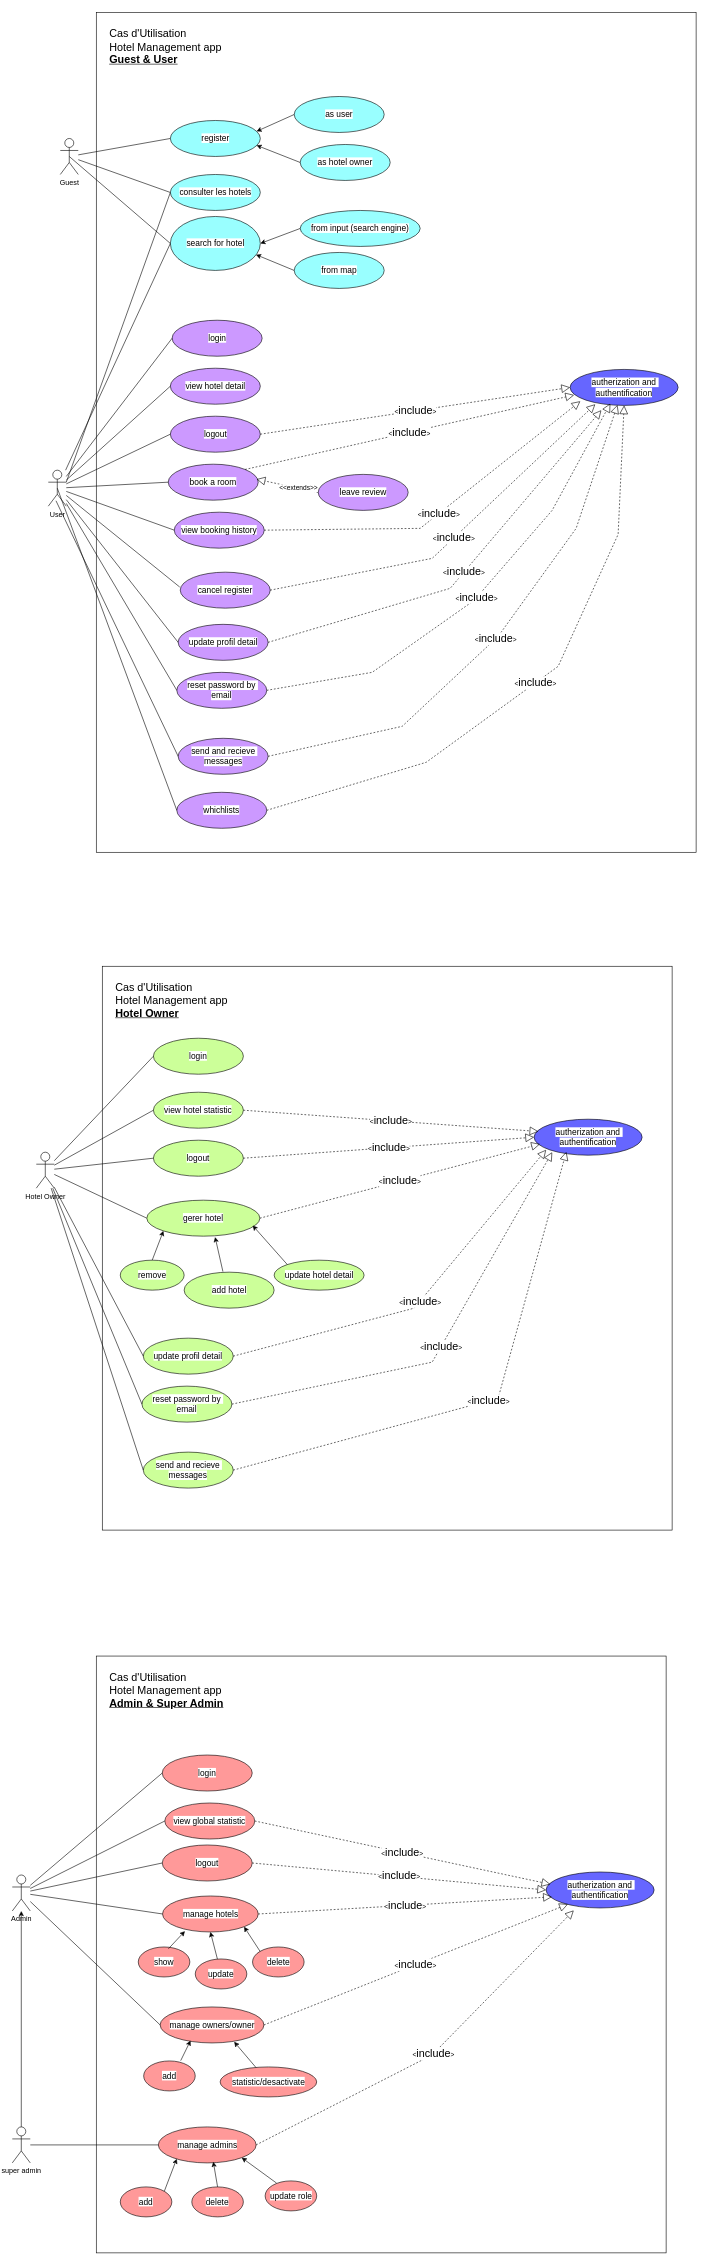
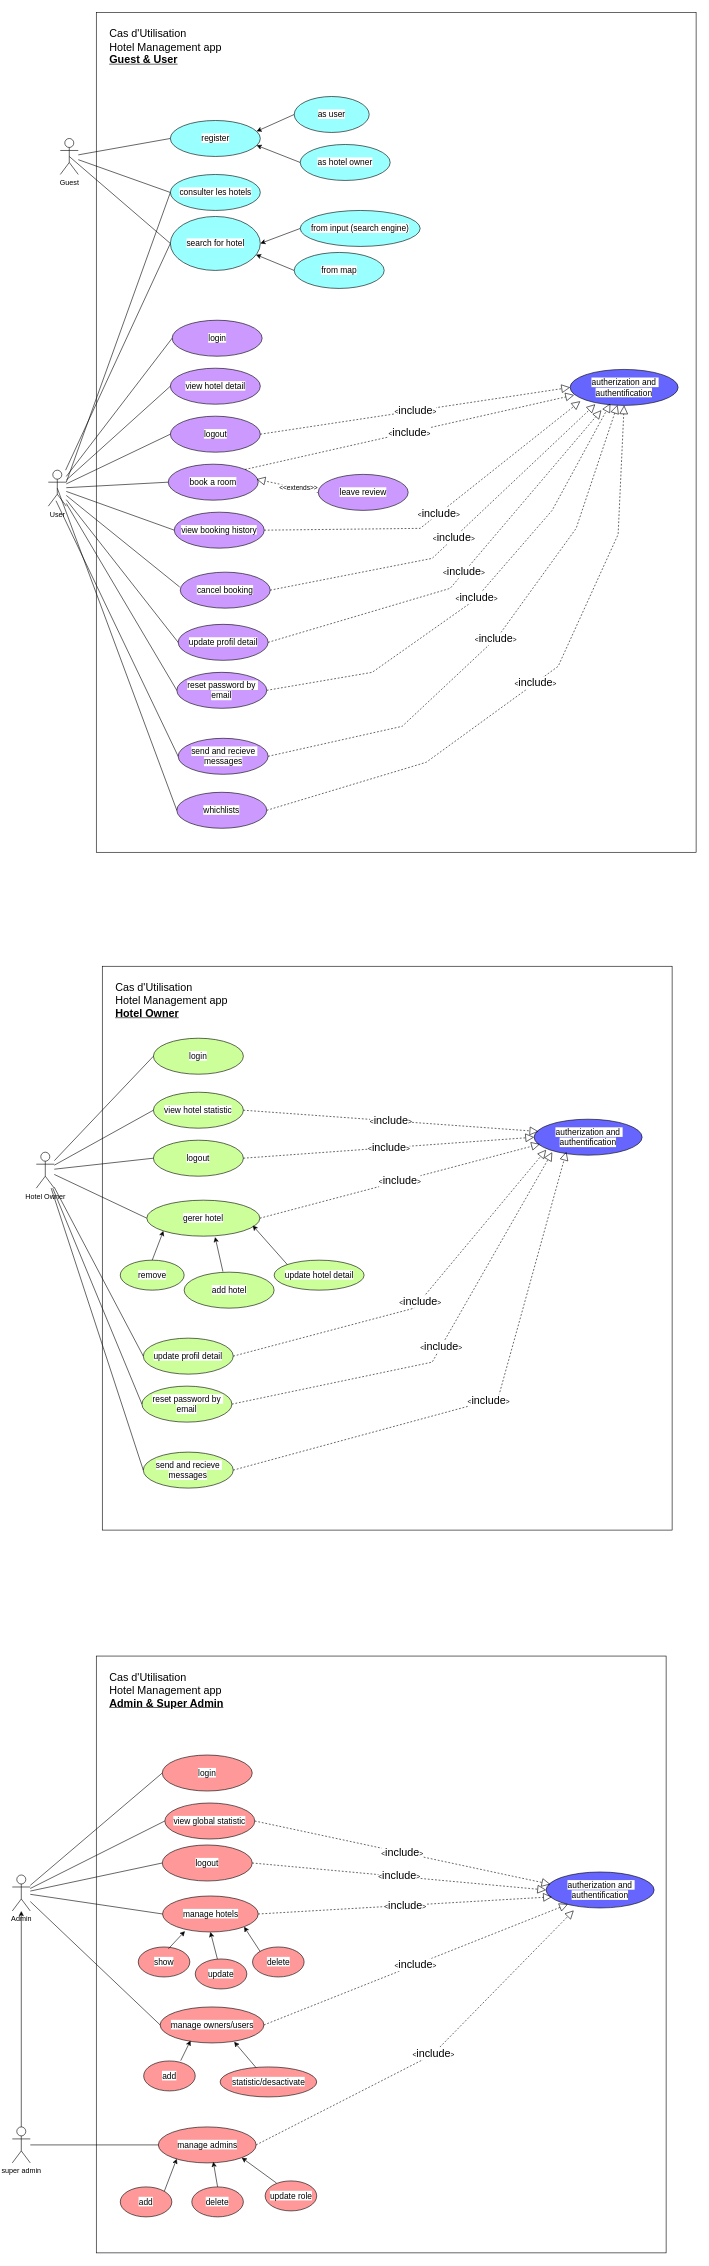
(339, 114) -> (332, 114)
(225, 590) -> (225, 590)
(212, 2025) -> (212, 2025)
